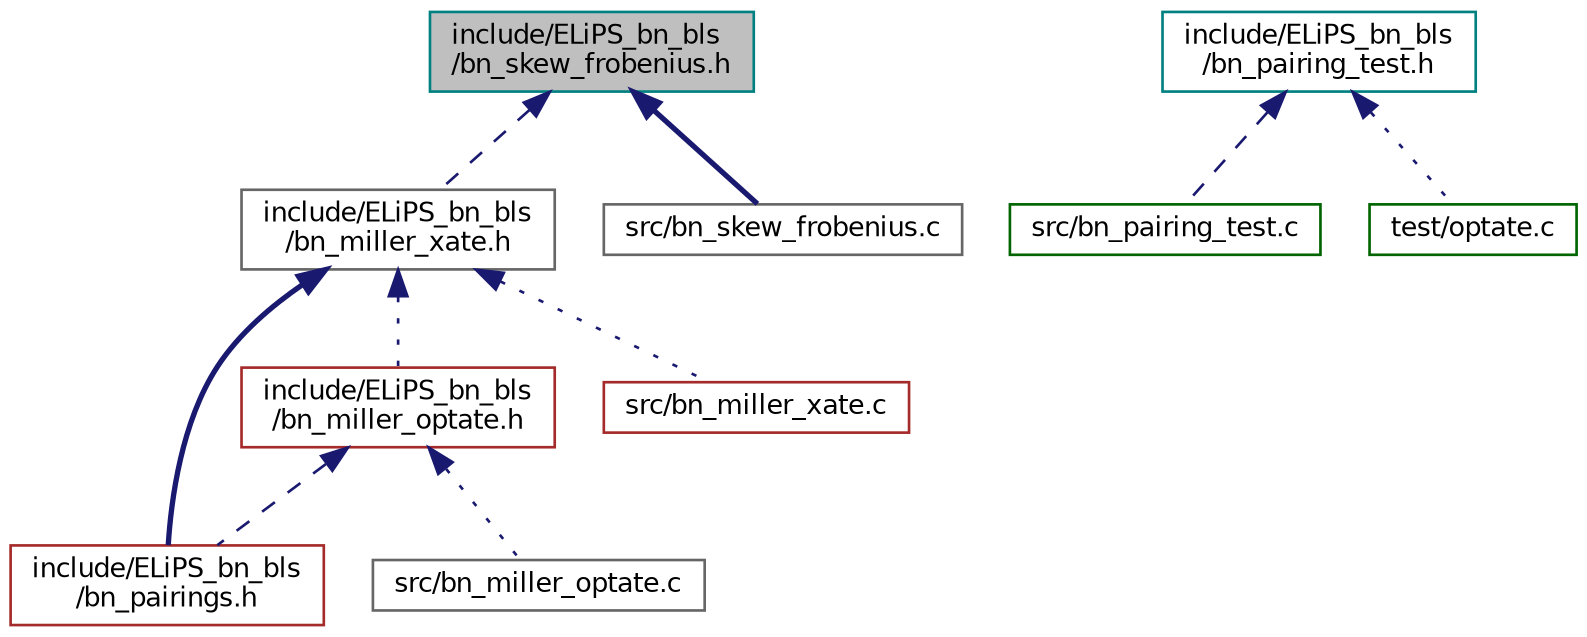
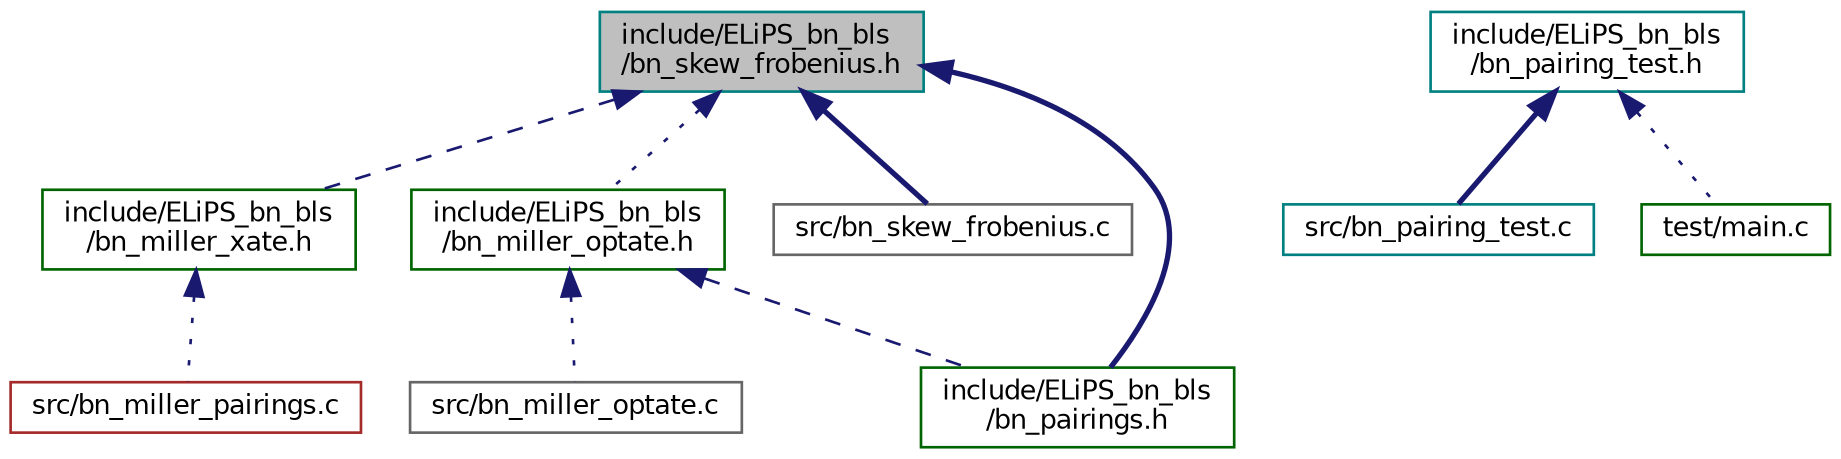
(1227, 158) -> (1498, 158)
(398, 230) -> (199, 230)
(1165, 230) -> (1439, 230)
(1473, 230) -> (1736, 230)
(398, 332) -> (655, 150)
(202, 396) -> (1141, 172)
(398, 407) -> (568, 230)
(756, 407) -> (186, 407)
(167, 585) -> (1078, 407)
